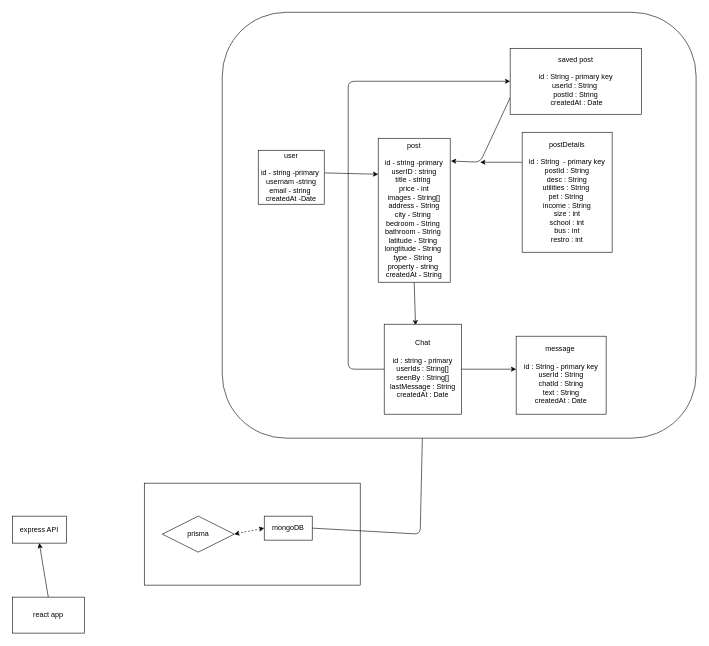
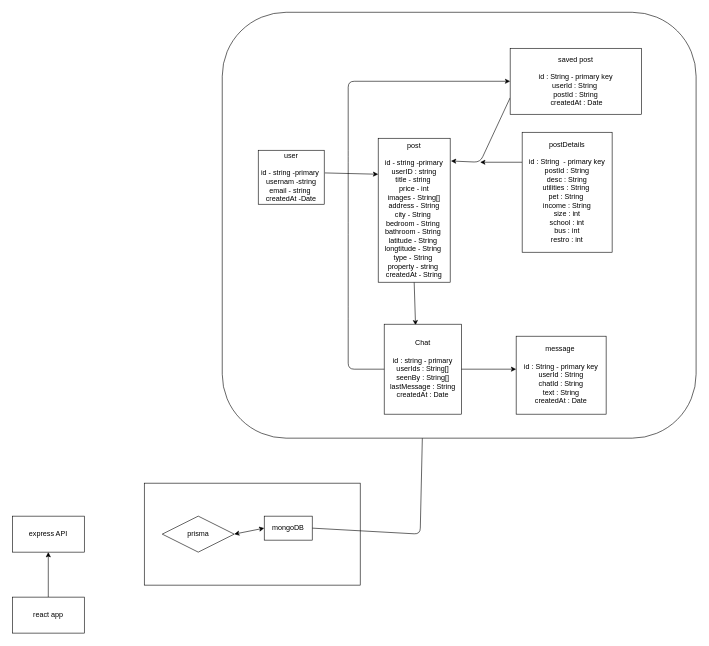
(39, 530) -> (48, 534)
(249, 531) -> (249, 531)
